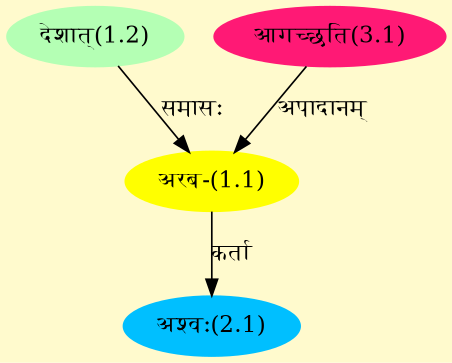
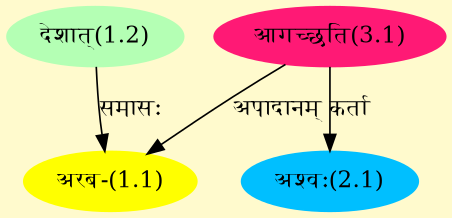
(212, 245) -> (330, 101)
